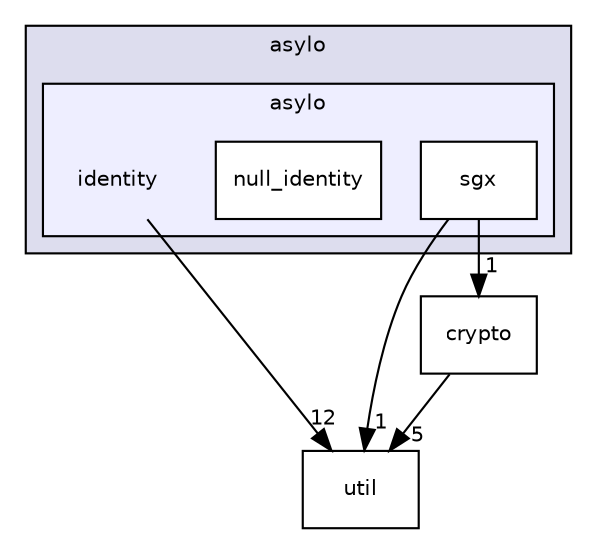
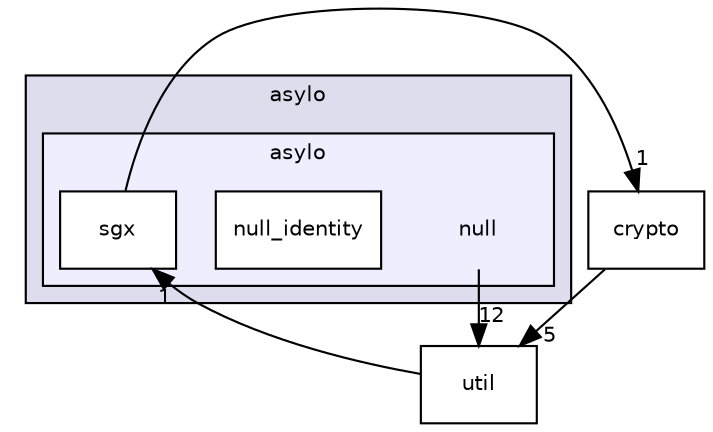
(118, 180) -> (479, 230)
(393, 318) -> (290, 342)
